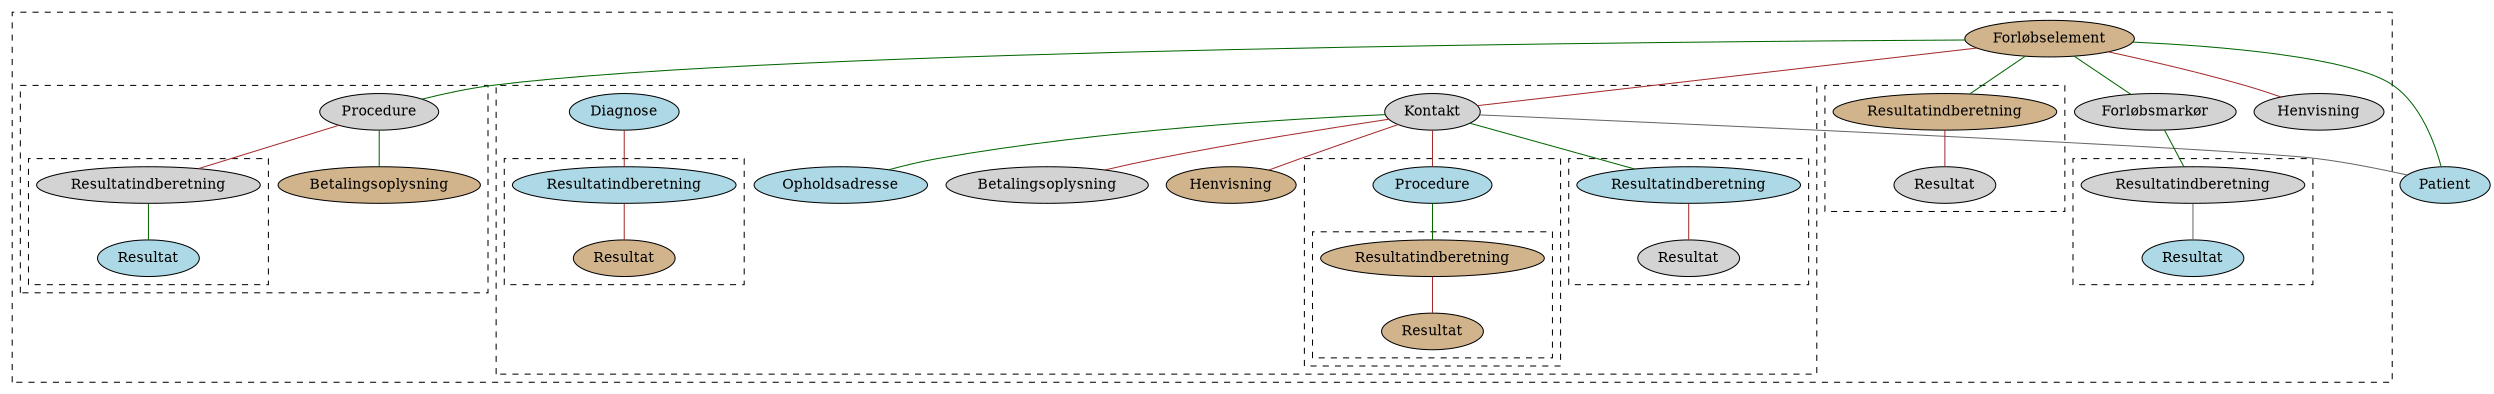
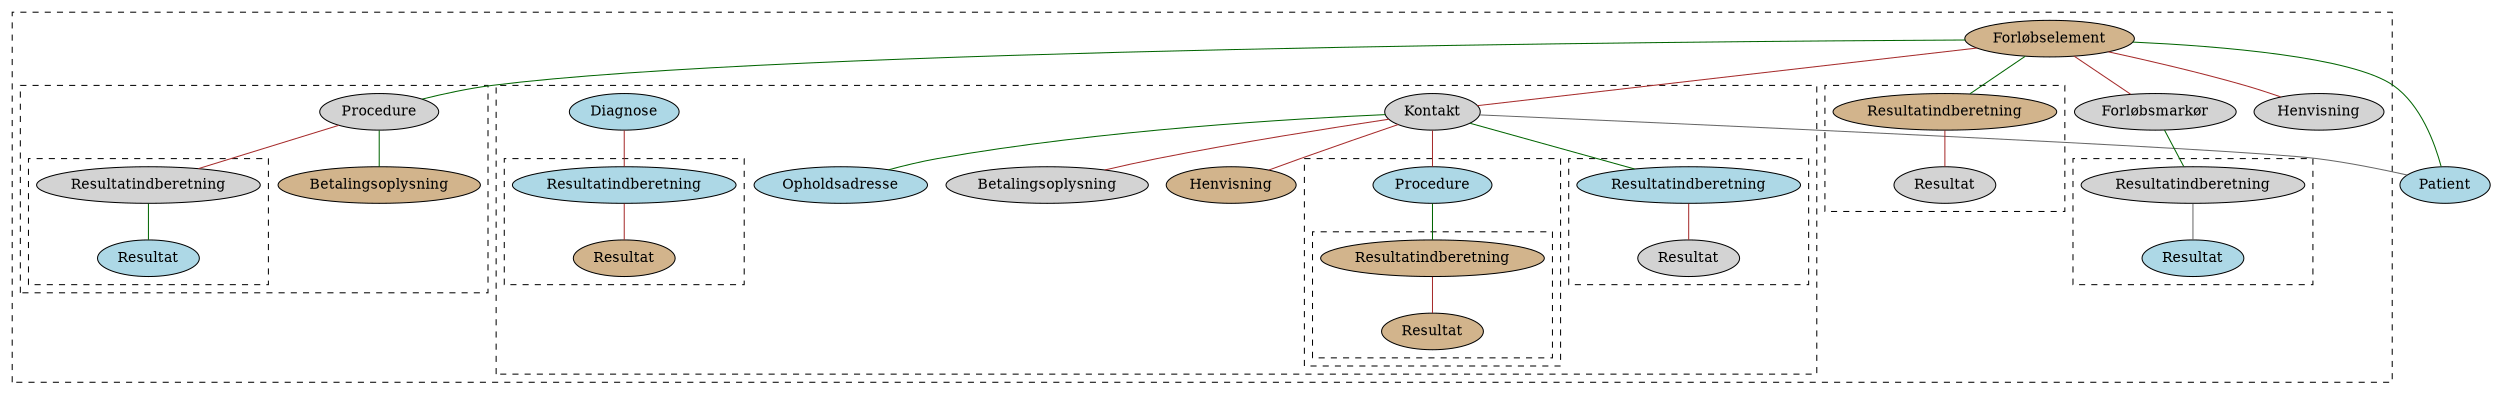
(2102, 75) -> (2102, 75)
